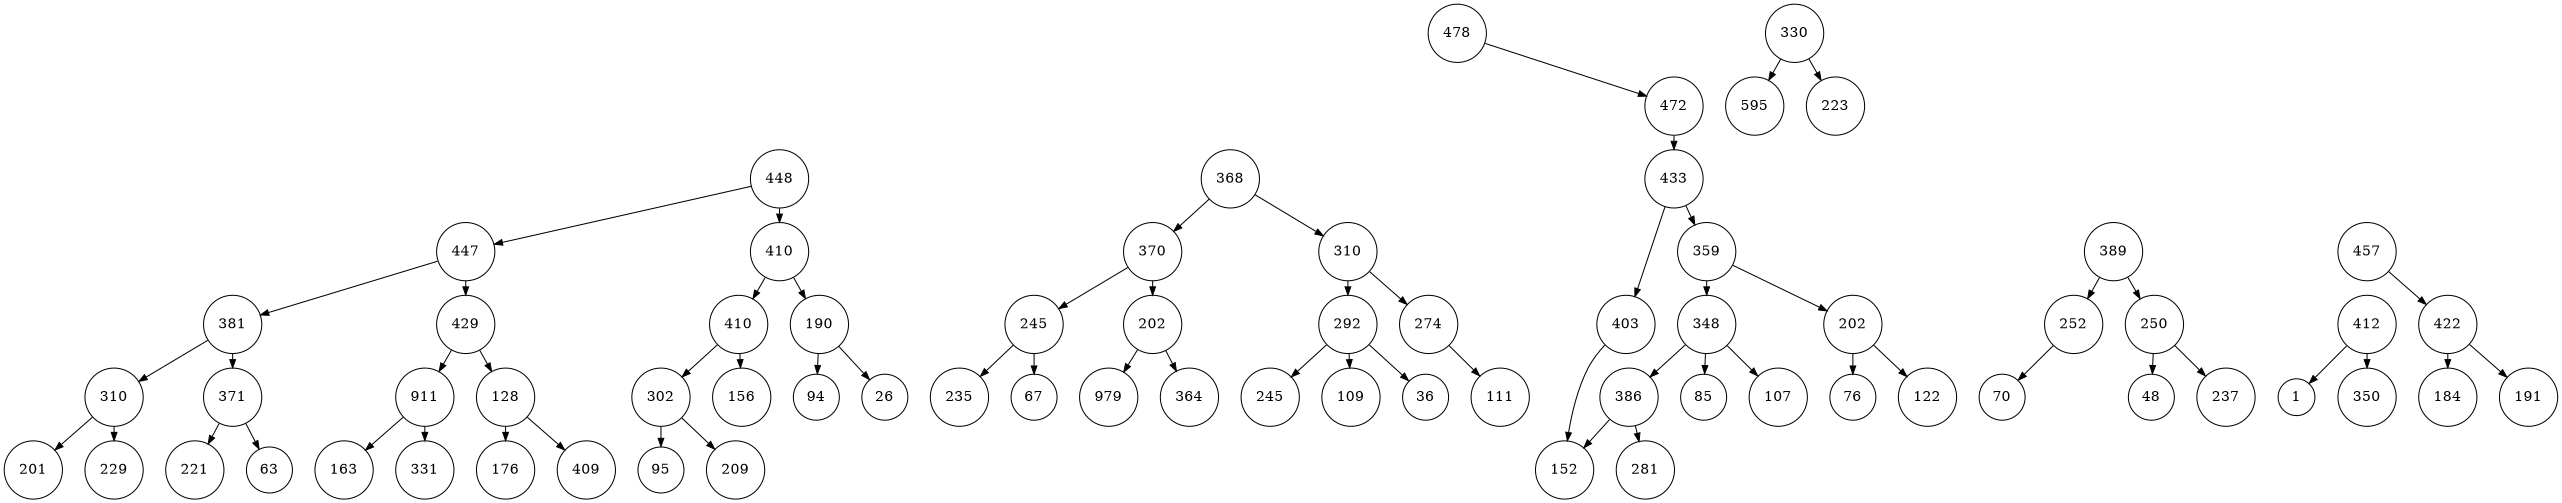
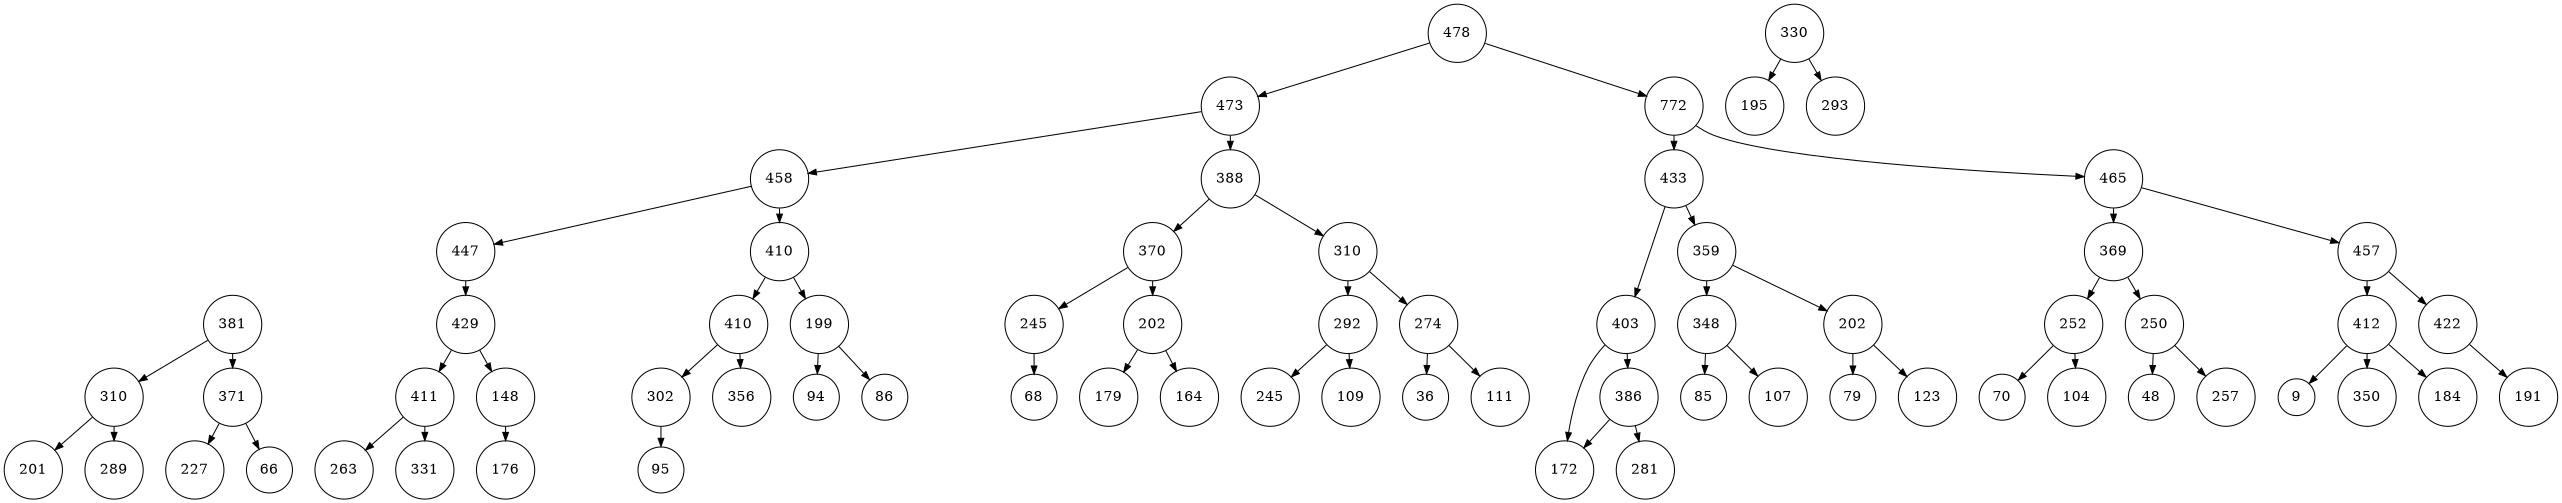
none -> (1230, 106)
(1674, 106) -> (1674, 106)
(1755, 106) -> (1755, 106)
(1836, 106) -> (1836, 106)
(780, 179) -> (780, 179)
(1230, 179) -> (1230, 179)
none -> (2114, 179)
(2114, 252) -> (2114, 252)
none -> (2367, 284)
(353, 287) -> none
(819, 324) -> (819, 324)
(2448, 357) -> (2404, 358)
(1671, 358) -> (1627, 357)
(1386, 360) -> (1427, 360)
(425, 397) -> (425, 397)
(506, 397) -> (506, 397)
(742, 397) -> (742, 397)
(885, 397) -> (885, 397)
(959, 397) -> none
(1034, 397) -> (1034, 397)
(1109, 397) -> (1109, 397)
(1189, 397) -> (1189, 397)
(1853, 397) -> (1853, 397)
(1928, 397) -> (1928, 397)
none -> (2077, 397)
(2226, 397) -> (2226, 397)
(2297, 397) -> (2297, 397)
(114, 470) -> (114, 470)
(195, 470) -> (195, 470)
(269, 470) -> (269, 470)
(344, 470) -> (344, 470)
(586, 470) -> none
(736, 470) -> none
(1565, 470) -> (1565, 470)
